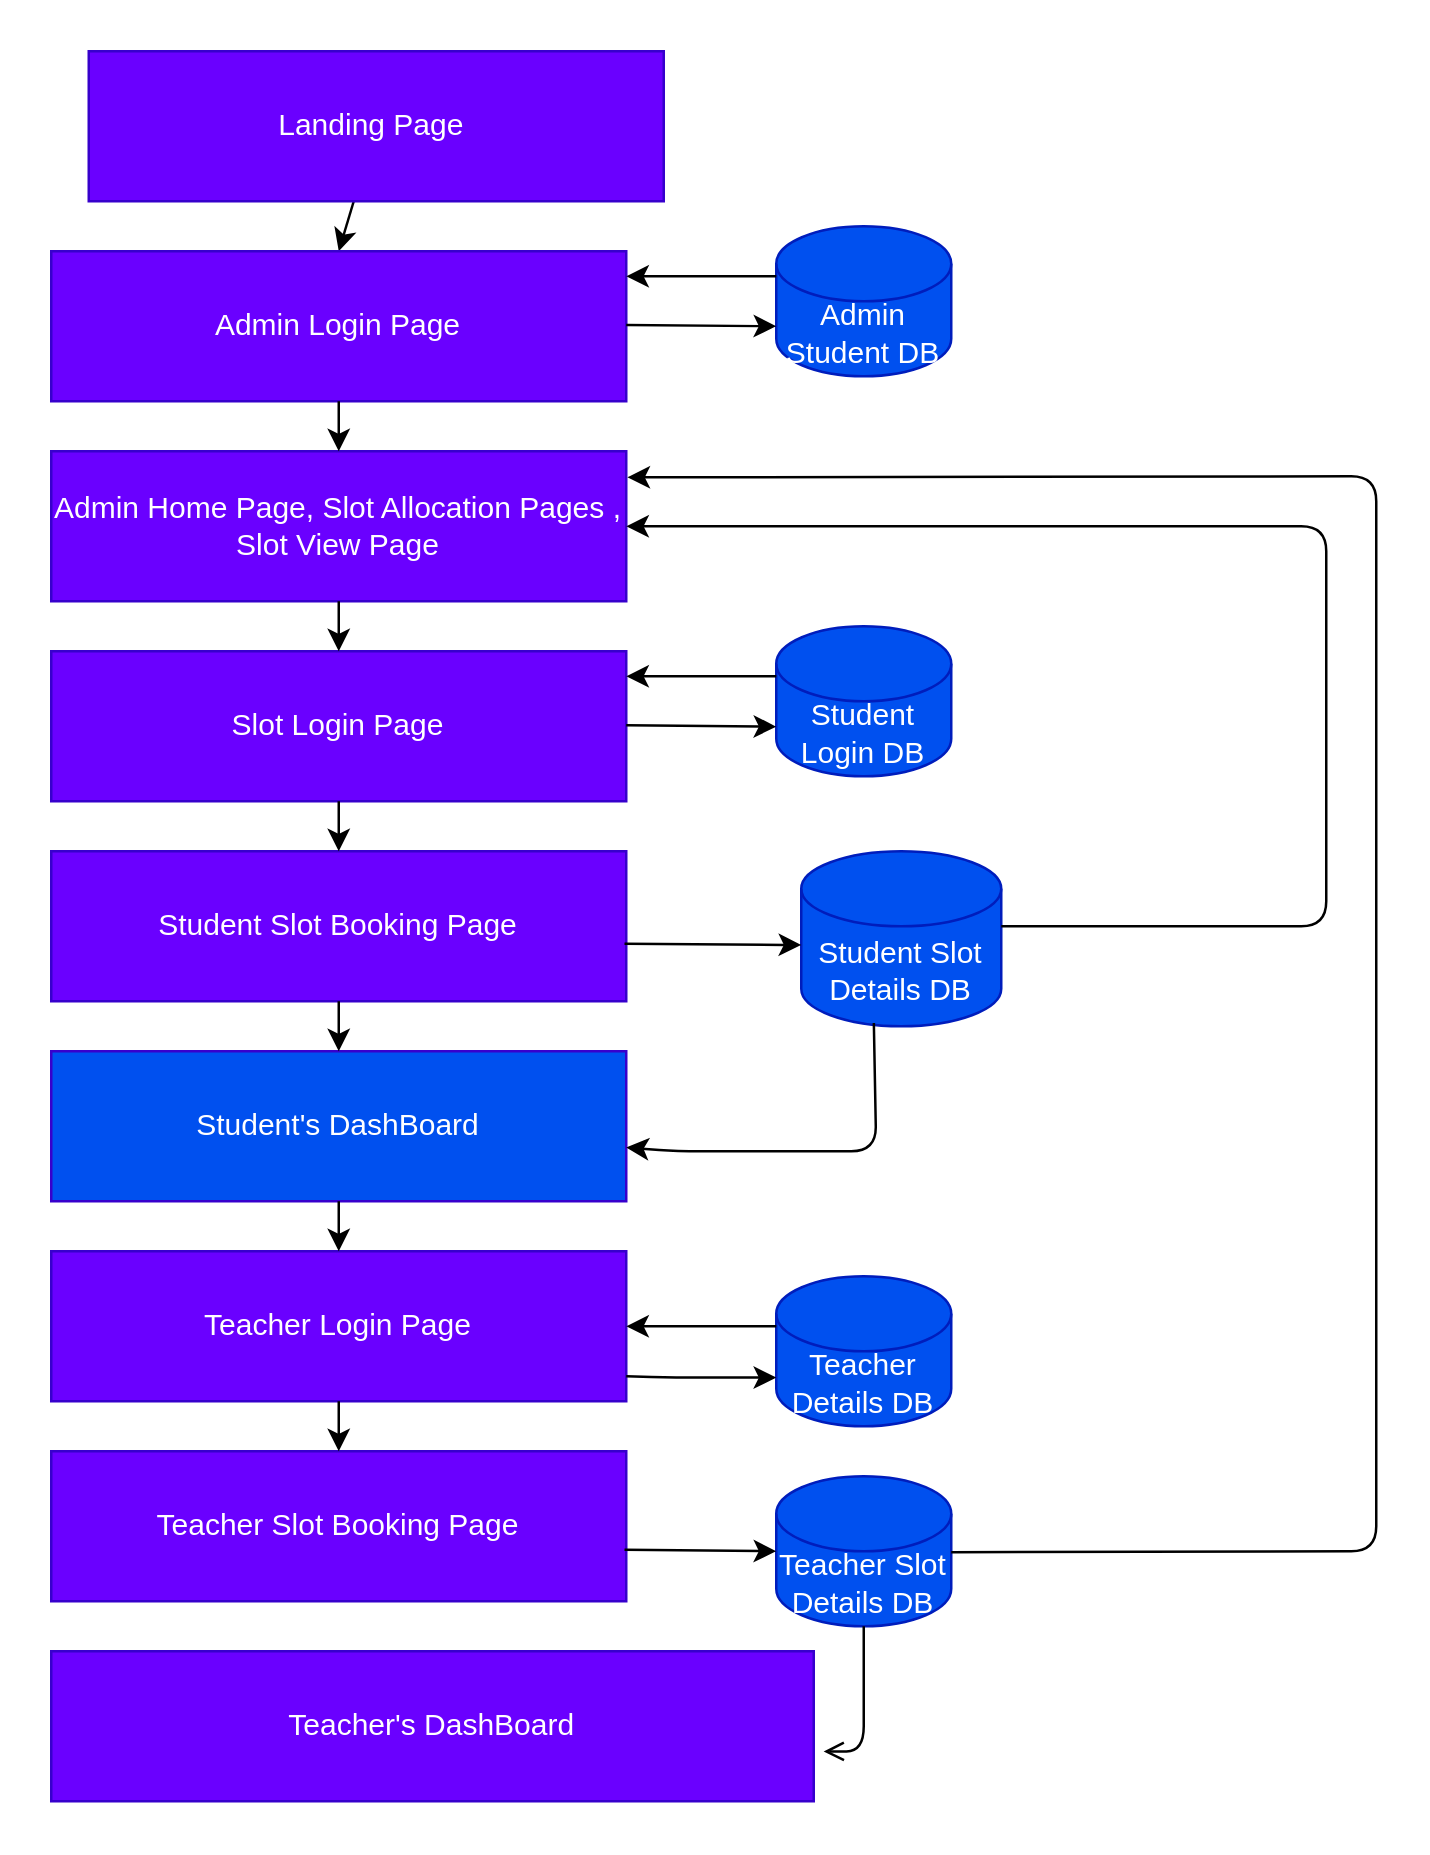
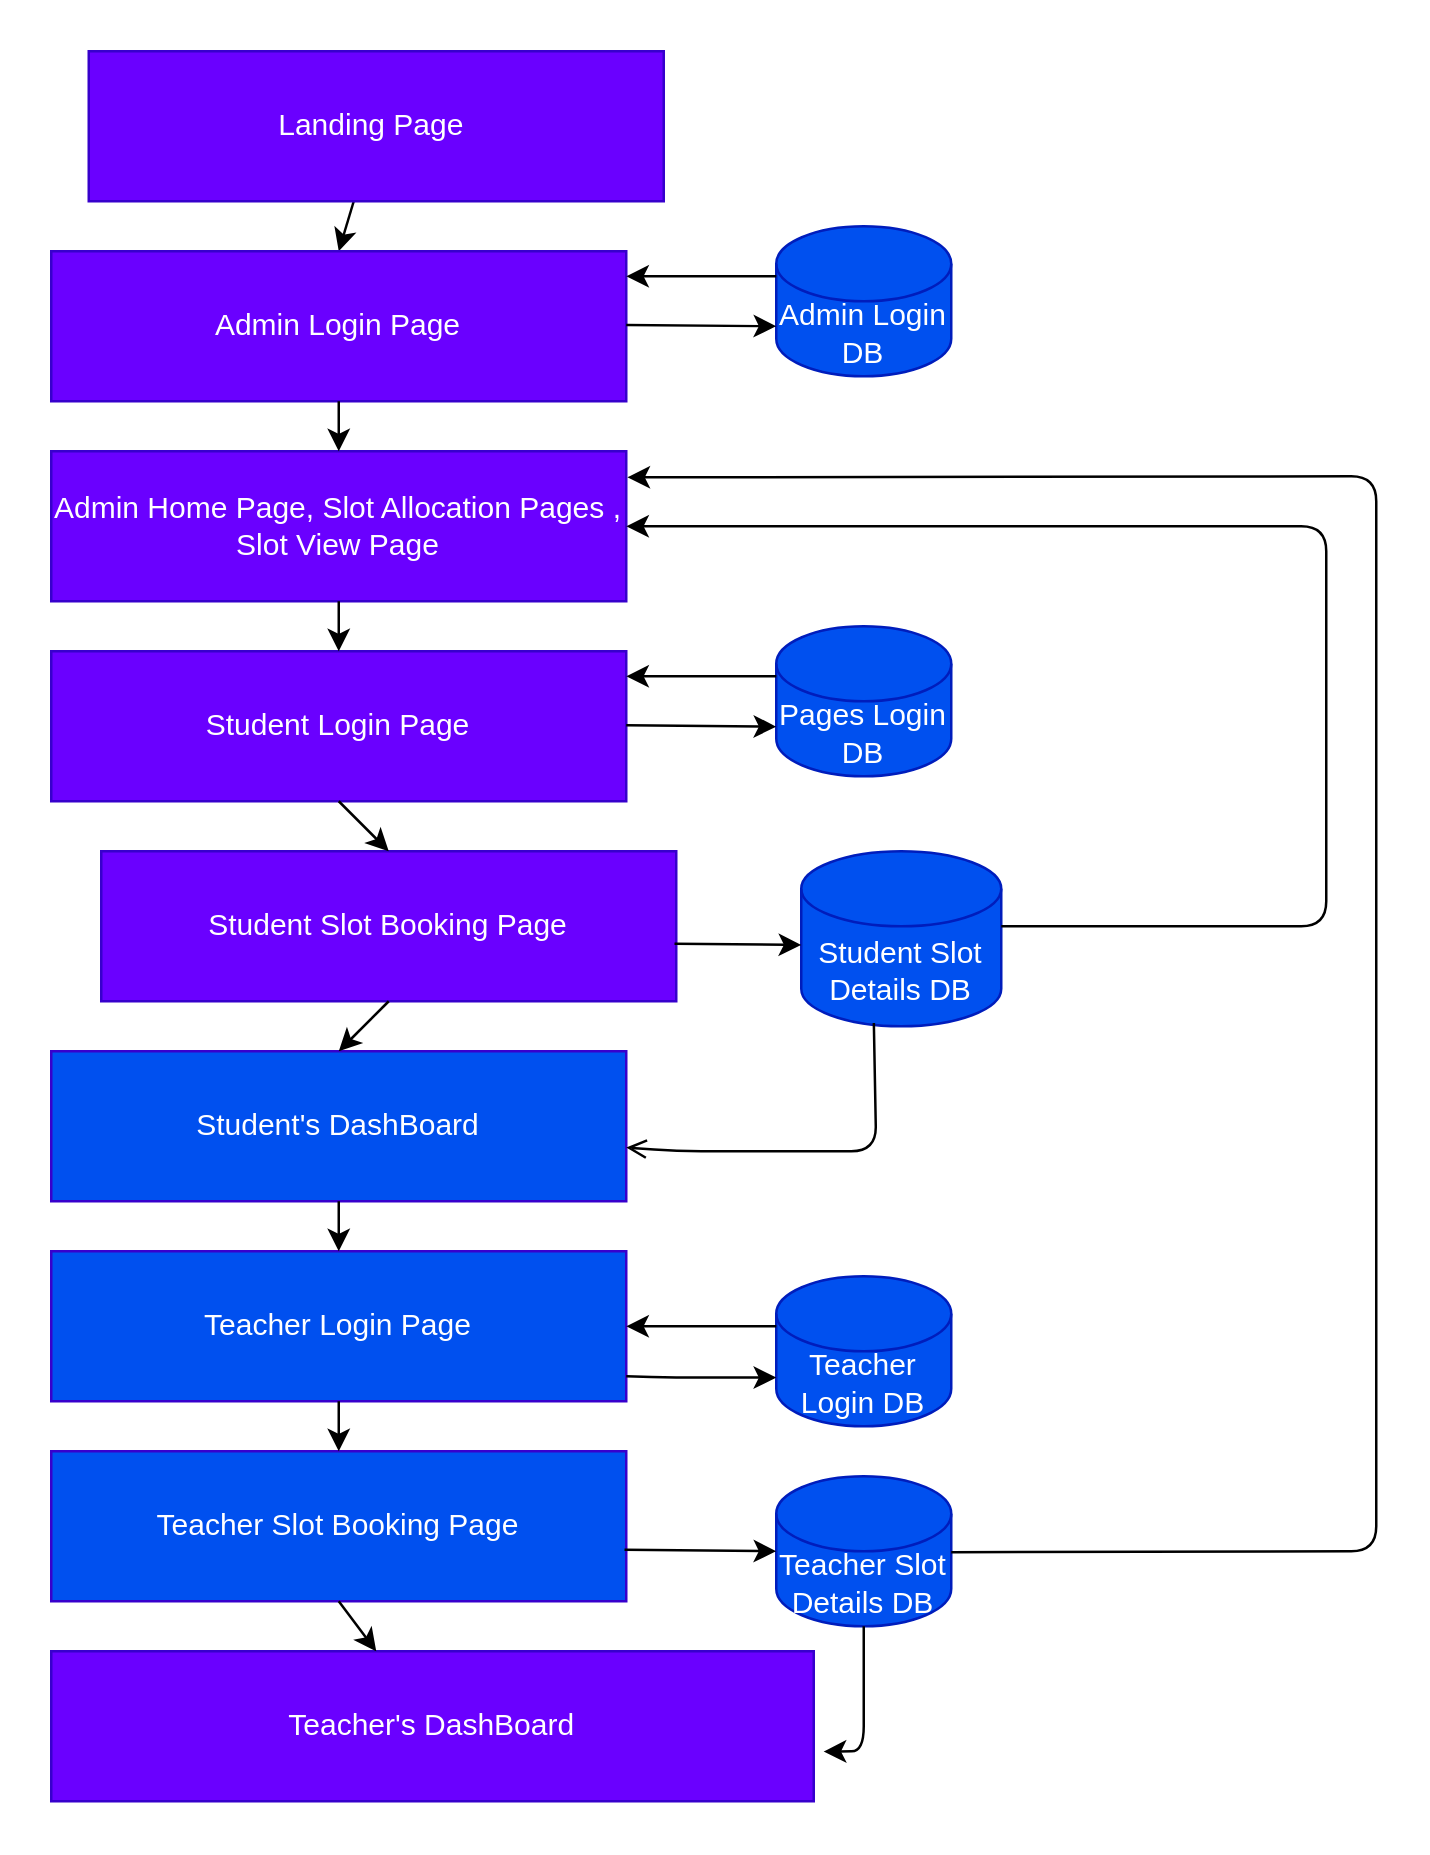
(864, 334) -> (864, 334)
(339, 726) -> (339, 726)
(864, 734) -> (864, 734)
(339, 926) -> (389, 926)
(644, 1149) -> (640, 1149)
(339, 1326) -> (339, 1326)
(864, 1384) -> (864, 1384)
(339, 1526) -> (339, 1526)
none -> (353, 1620)
(849, 1751) -> (854, 1751)
